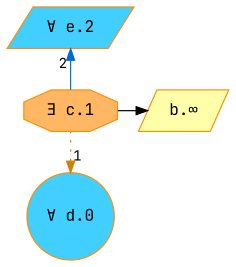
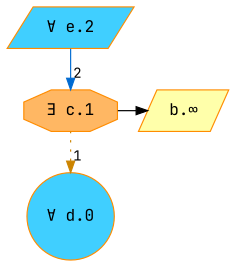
(71, 75) -> (71, 64)
